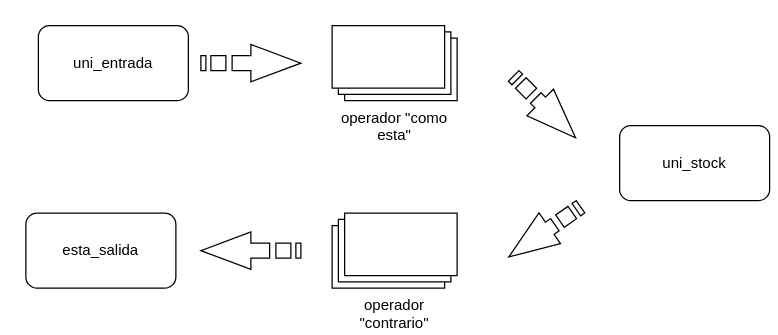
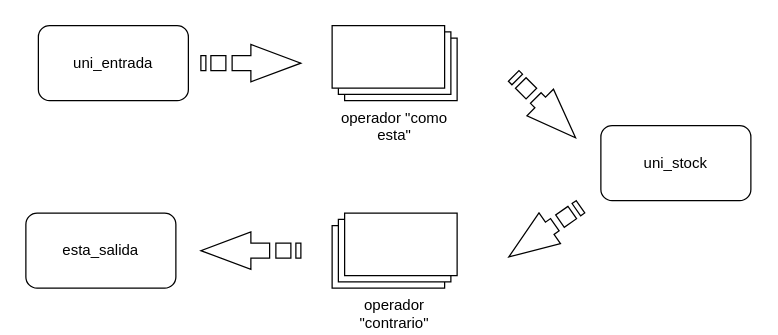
(694, 163) -> (676, 163)
